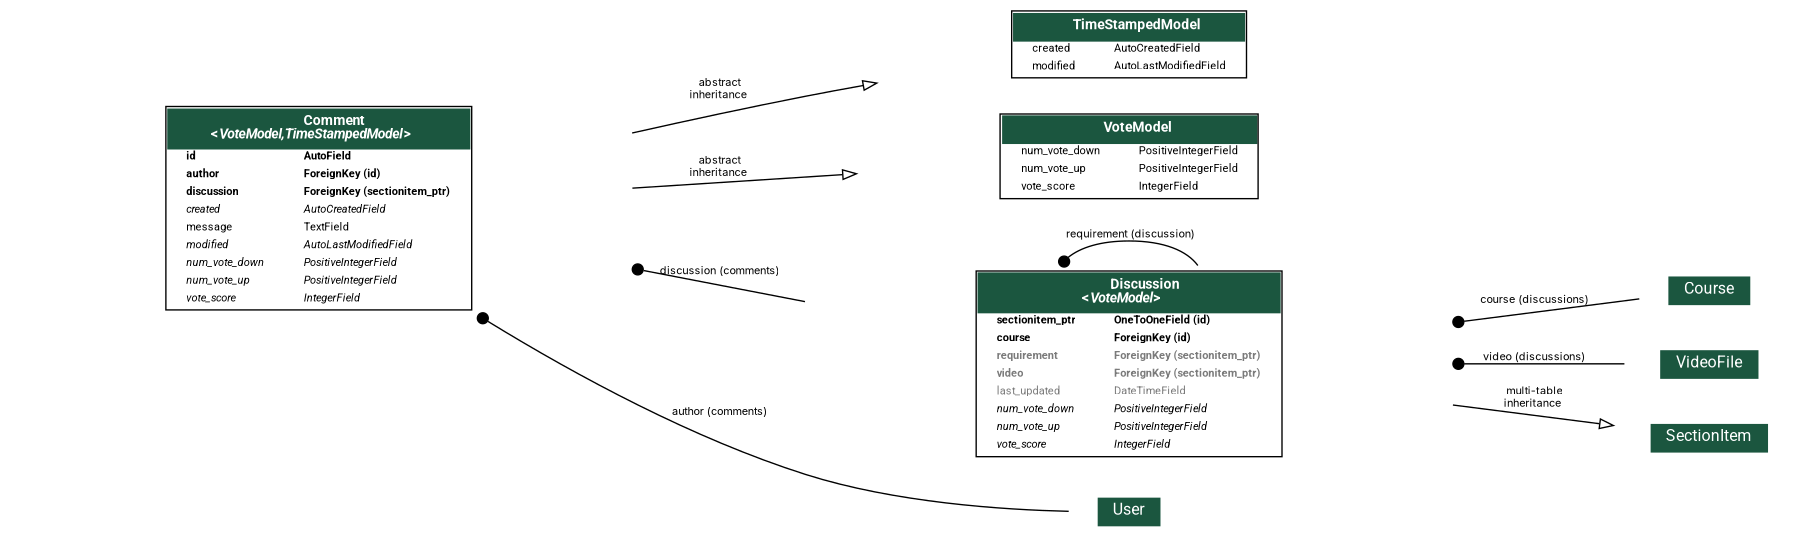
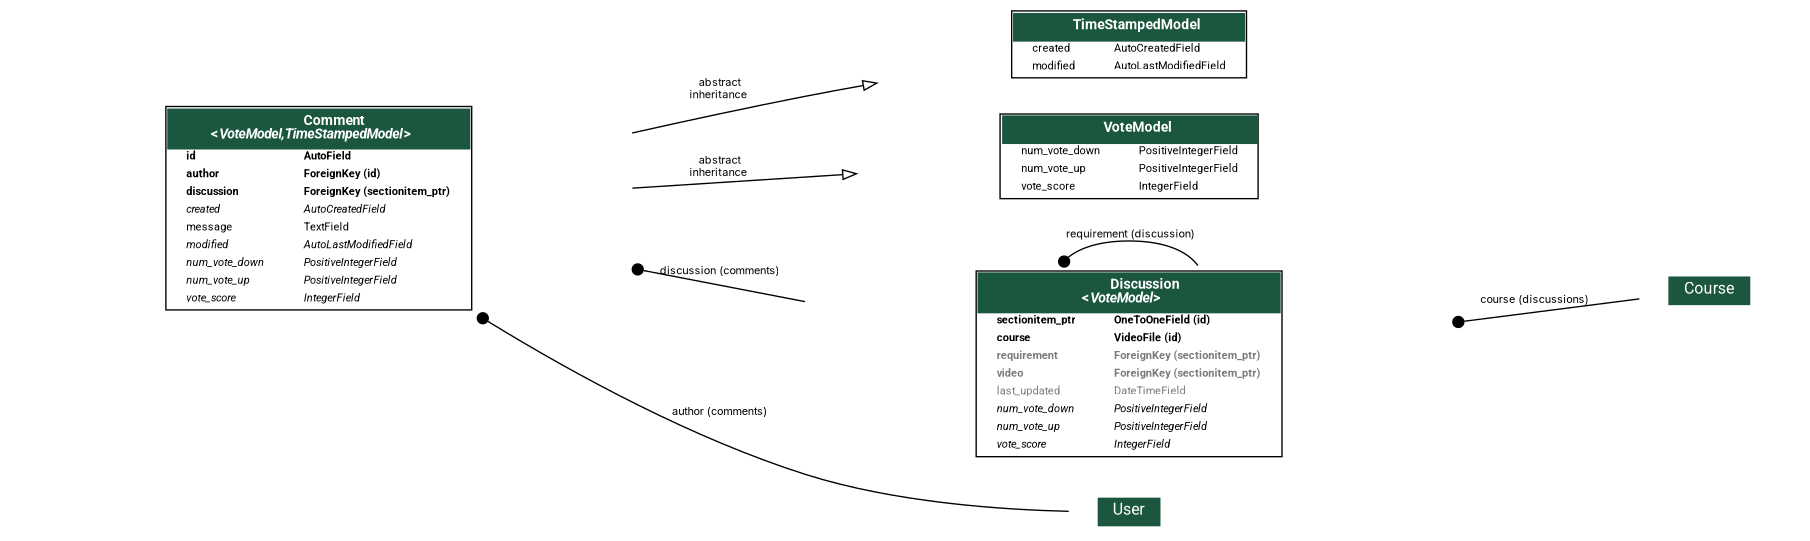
(1153, 338) -> (1148, 338)
(1709, 364) -> none
(1709, 438) -> none
